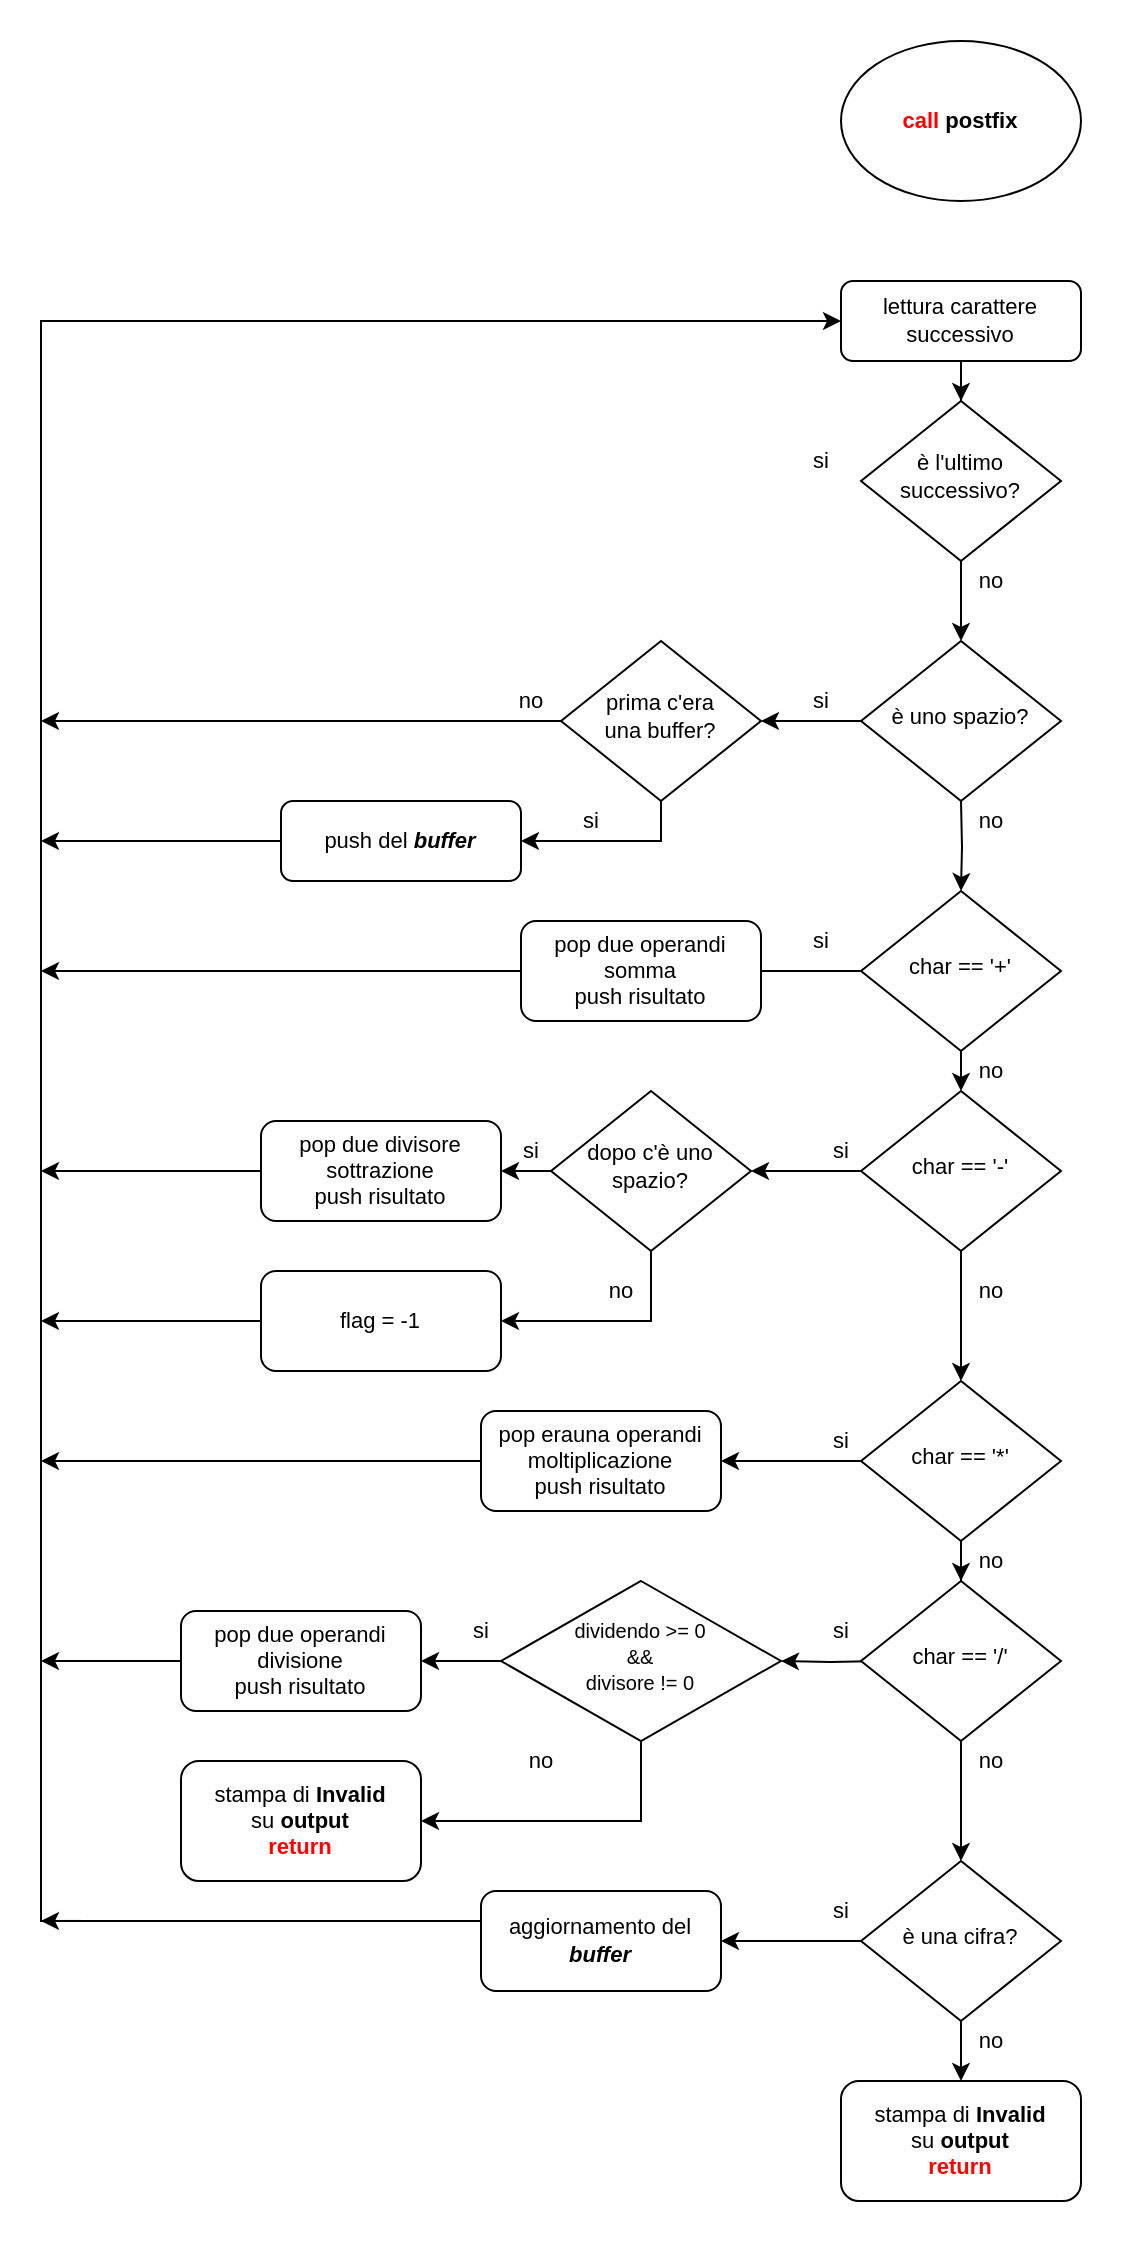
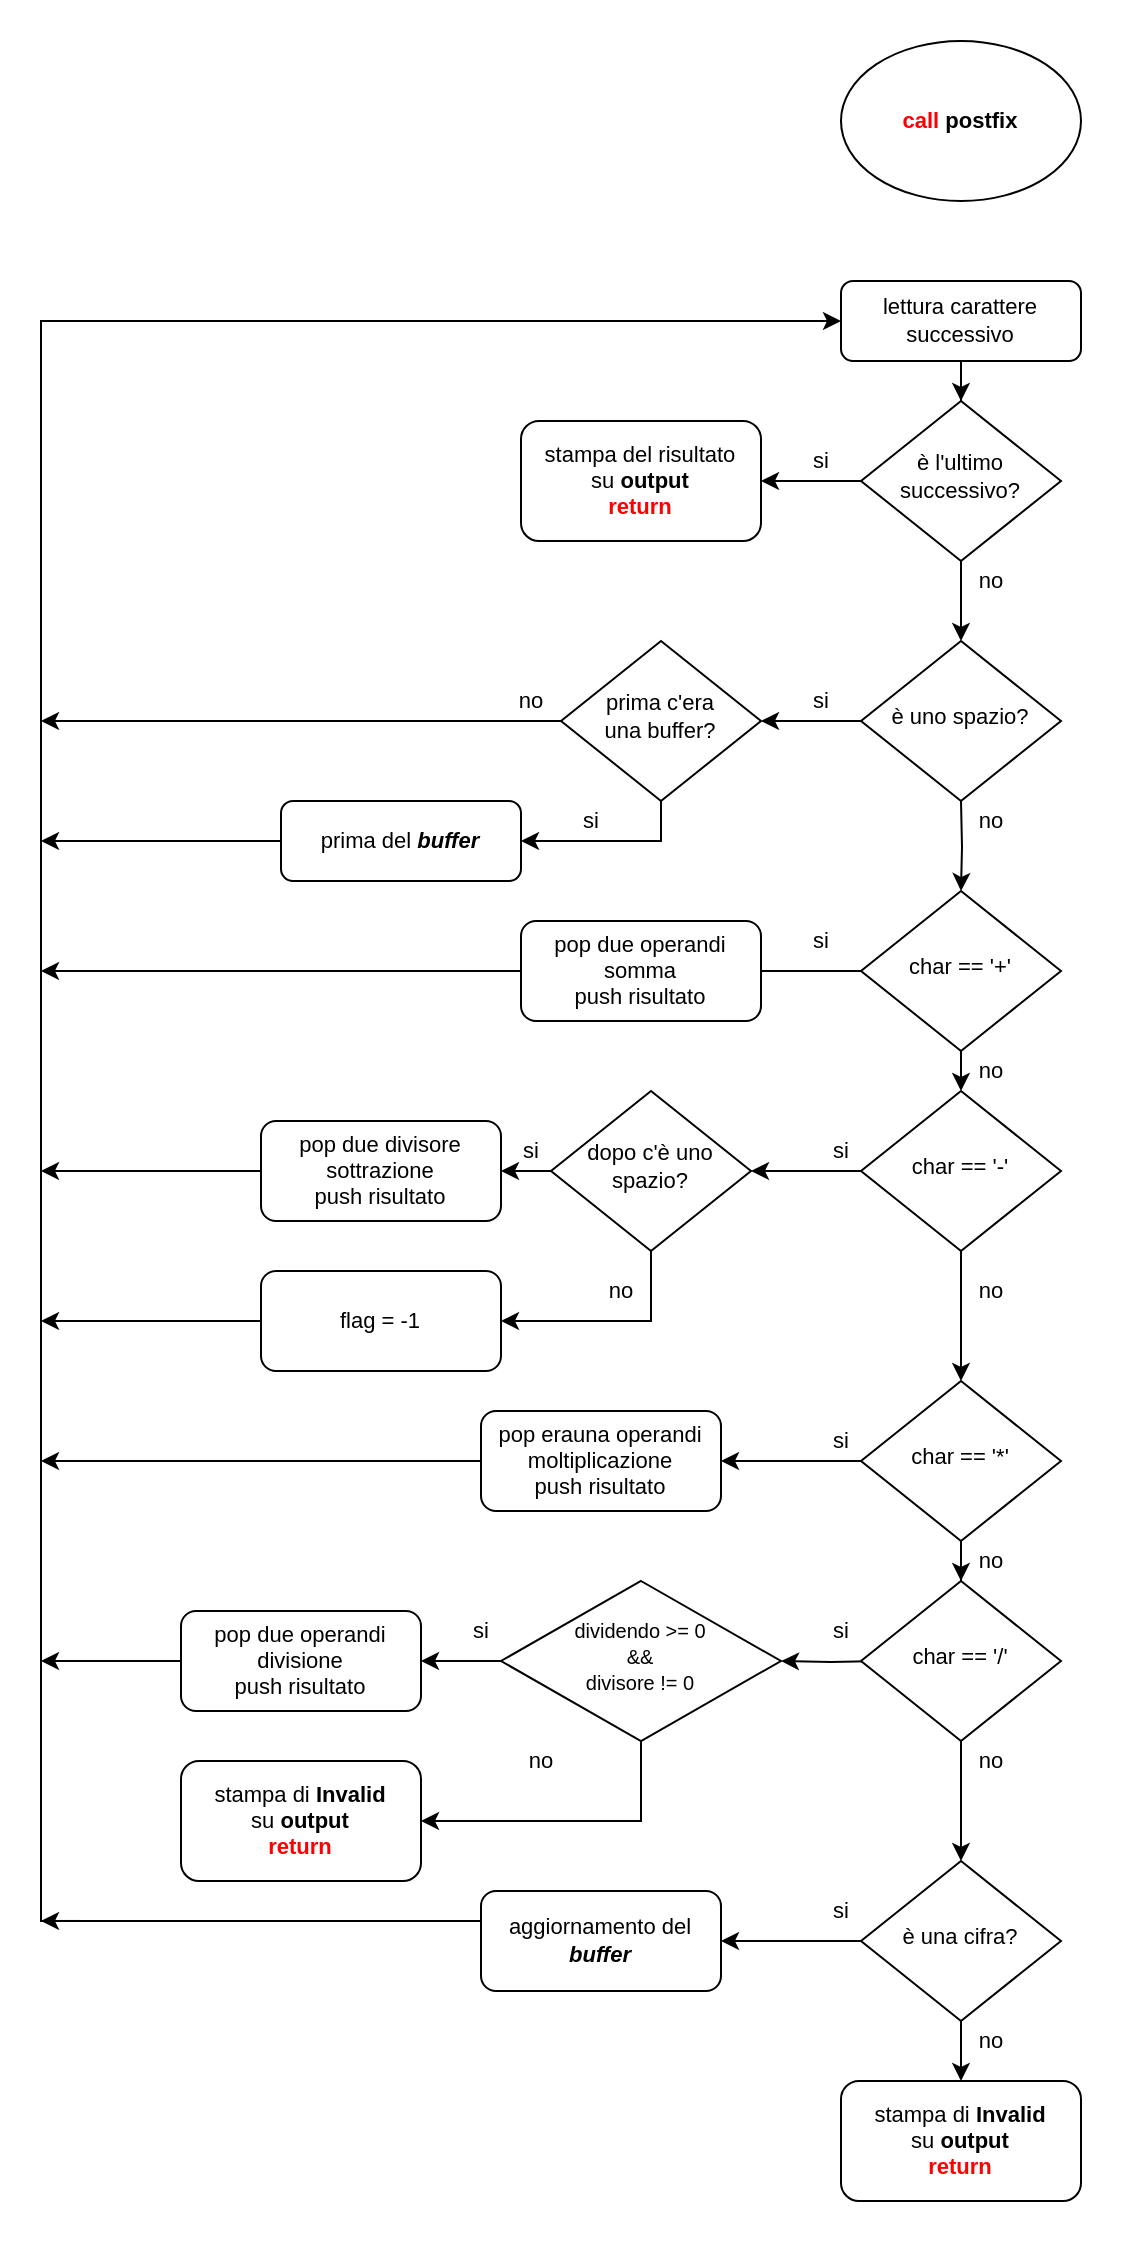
none -> (641, 481)
none -> (818, 481)
(401, 841) -> (401, 841)
